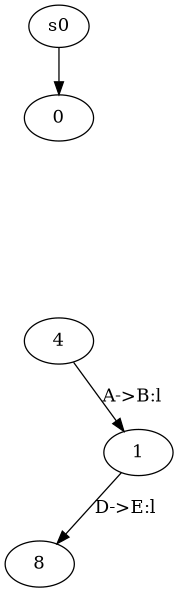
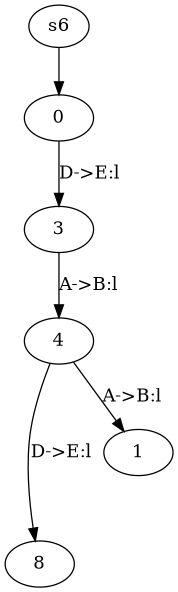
(59, 26) -> (59, 26)
none -> (59, 229)
(93, 503) -> (29, 444)
